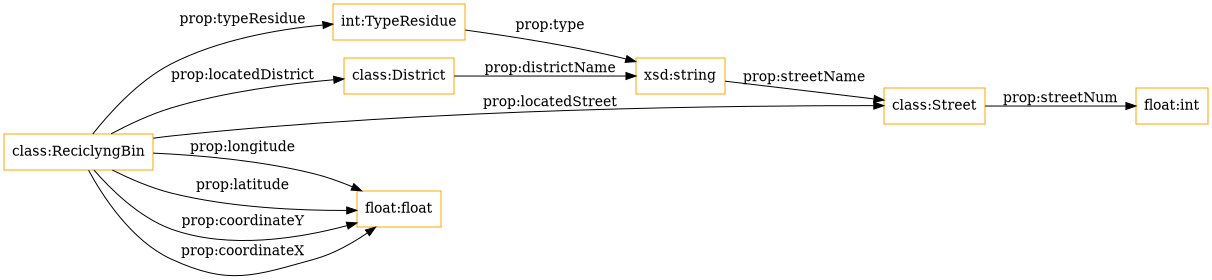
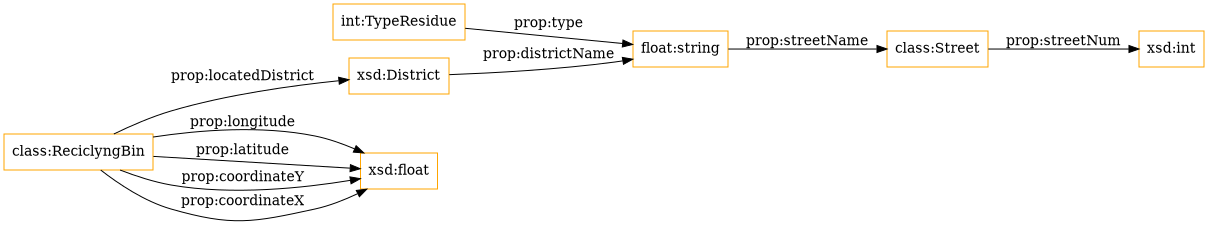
(195, 53) -> none
(399, 76) -> (399, 76)
(680, 76) -> (680, 49)
(1172, 106) -> (1172, 49)
(513, 113) -> none
(399, 209) -> (399, 171)
